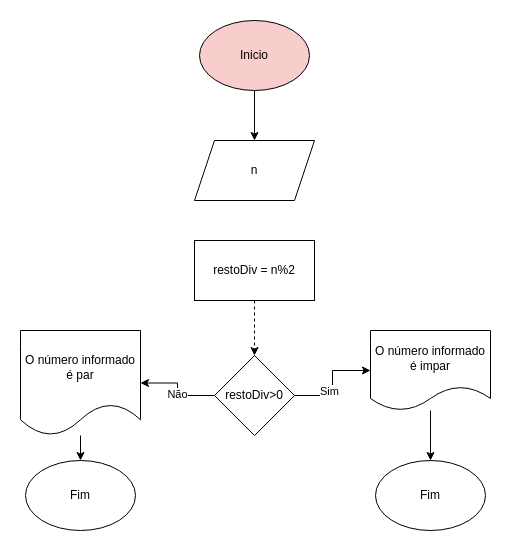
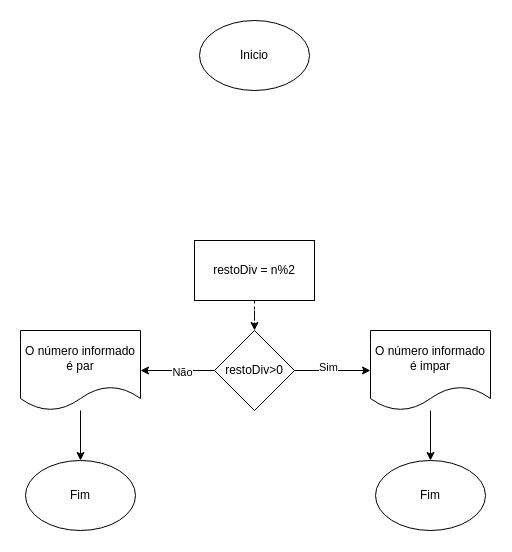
(255, 56) -> (255, 56)
(255, 112) -> none
(255, 171) -> none
(81, 383) -> (81, 371)
(255, 396) -> (255, 371)
